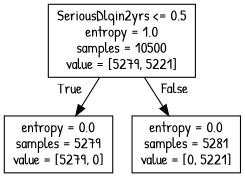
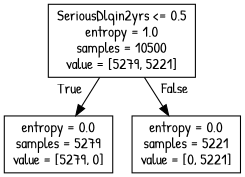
(186, 144) -> (186, 144)
